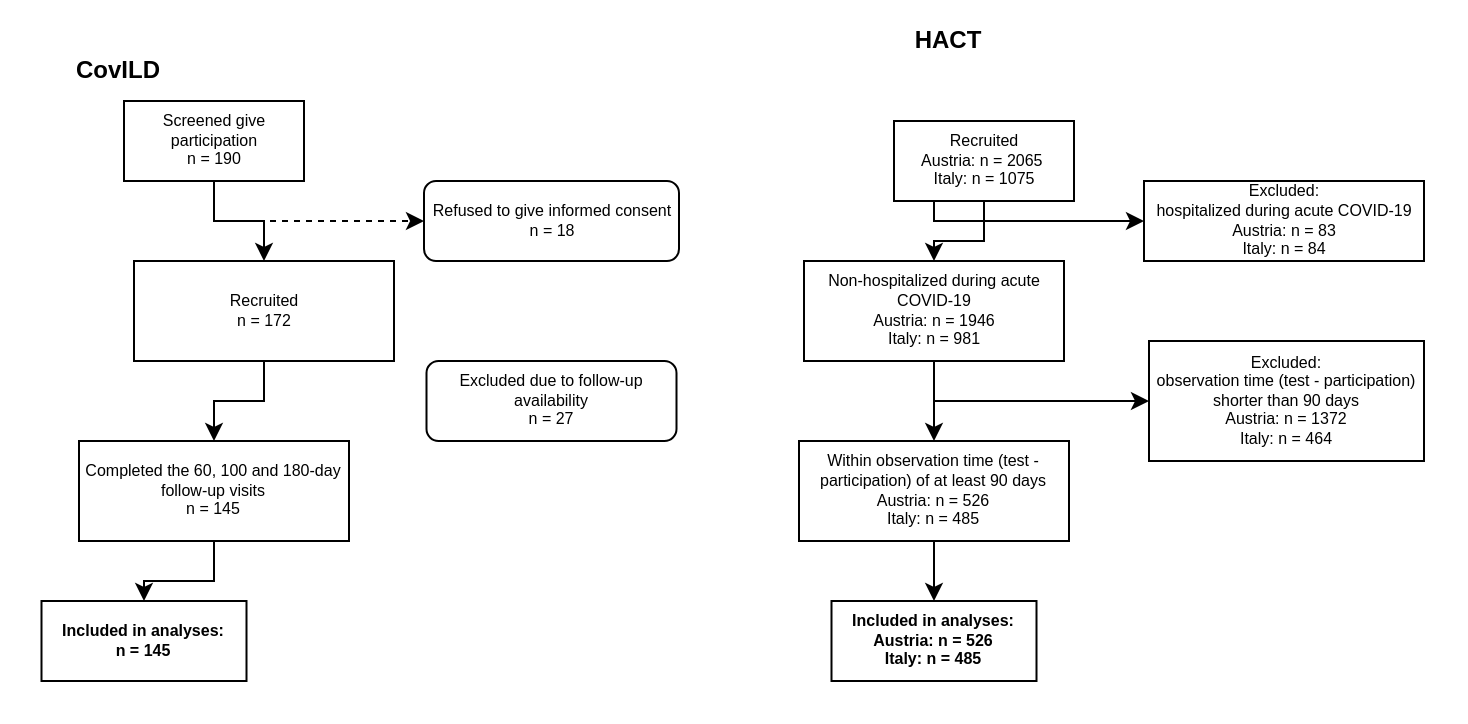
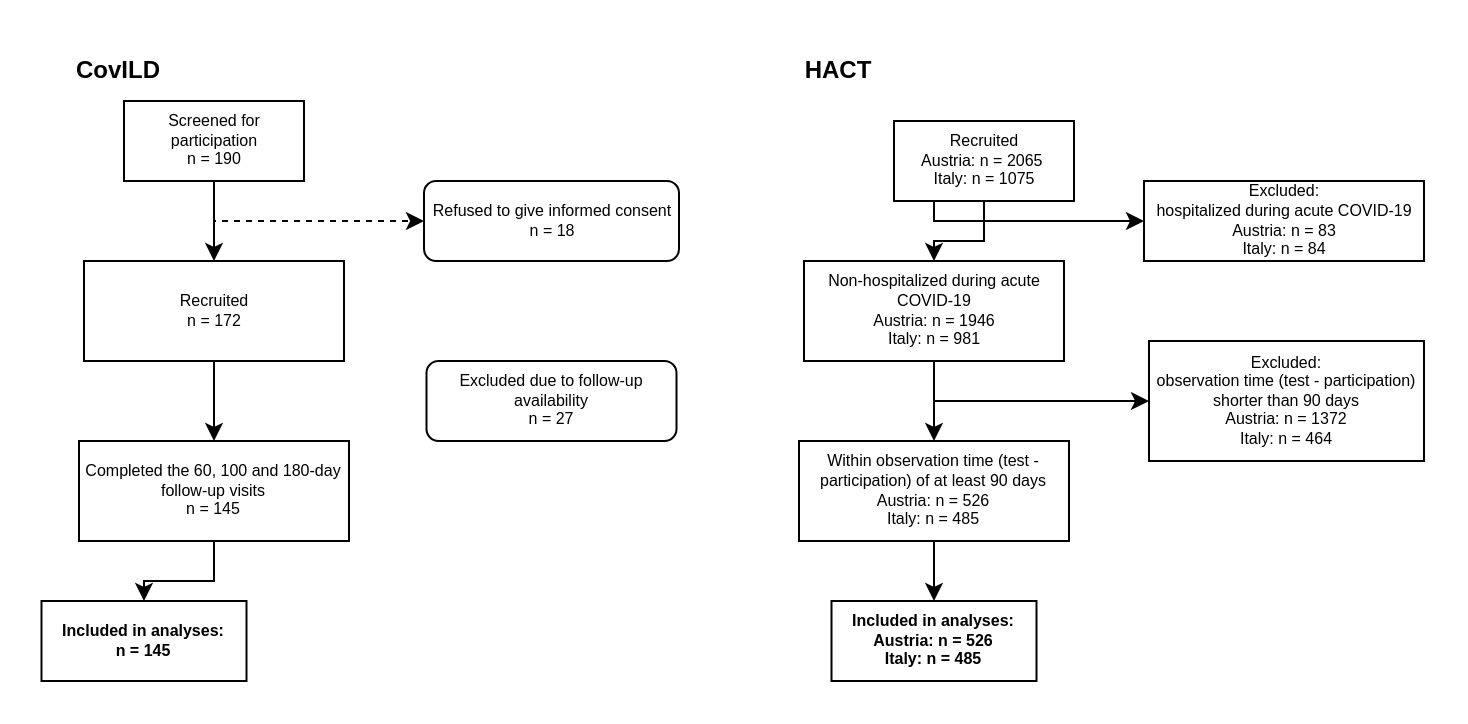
(949, 41) -> (839, 71)
(215, 141) -> (215, 141)
(264, 311) -> (214, 311)
